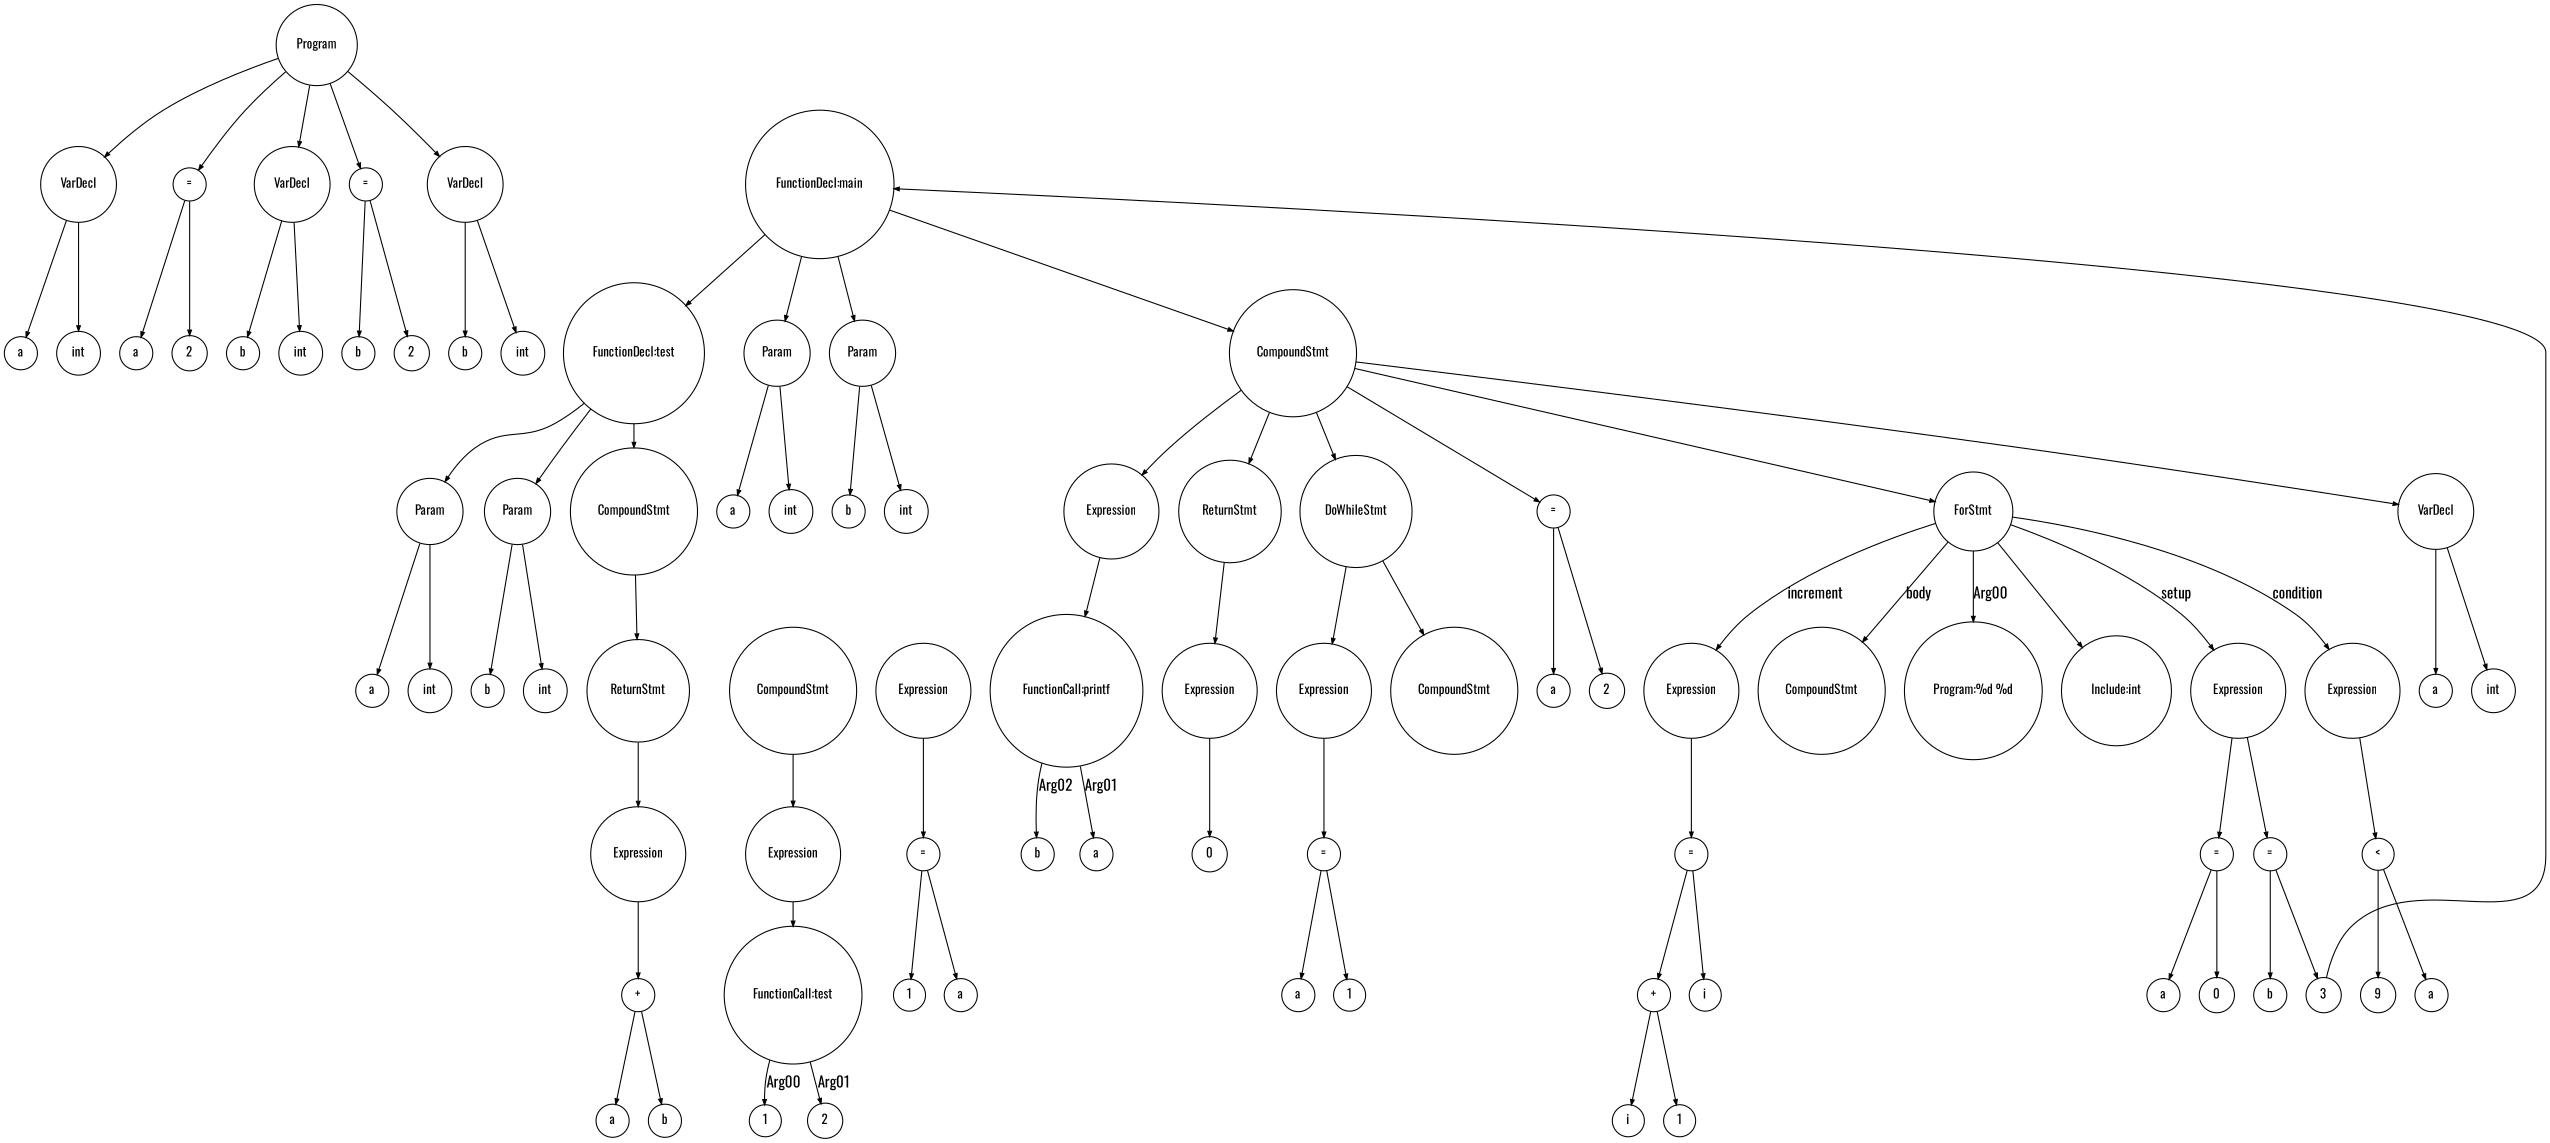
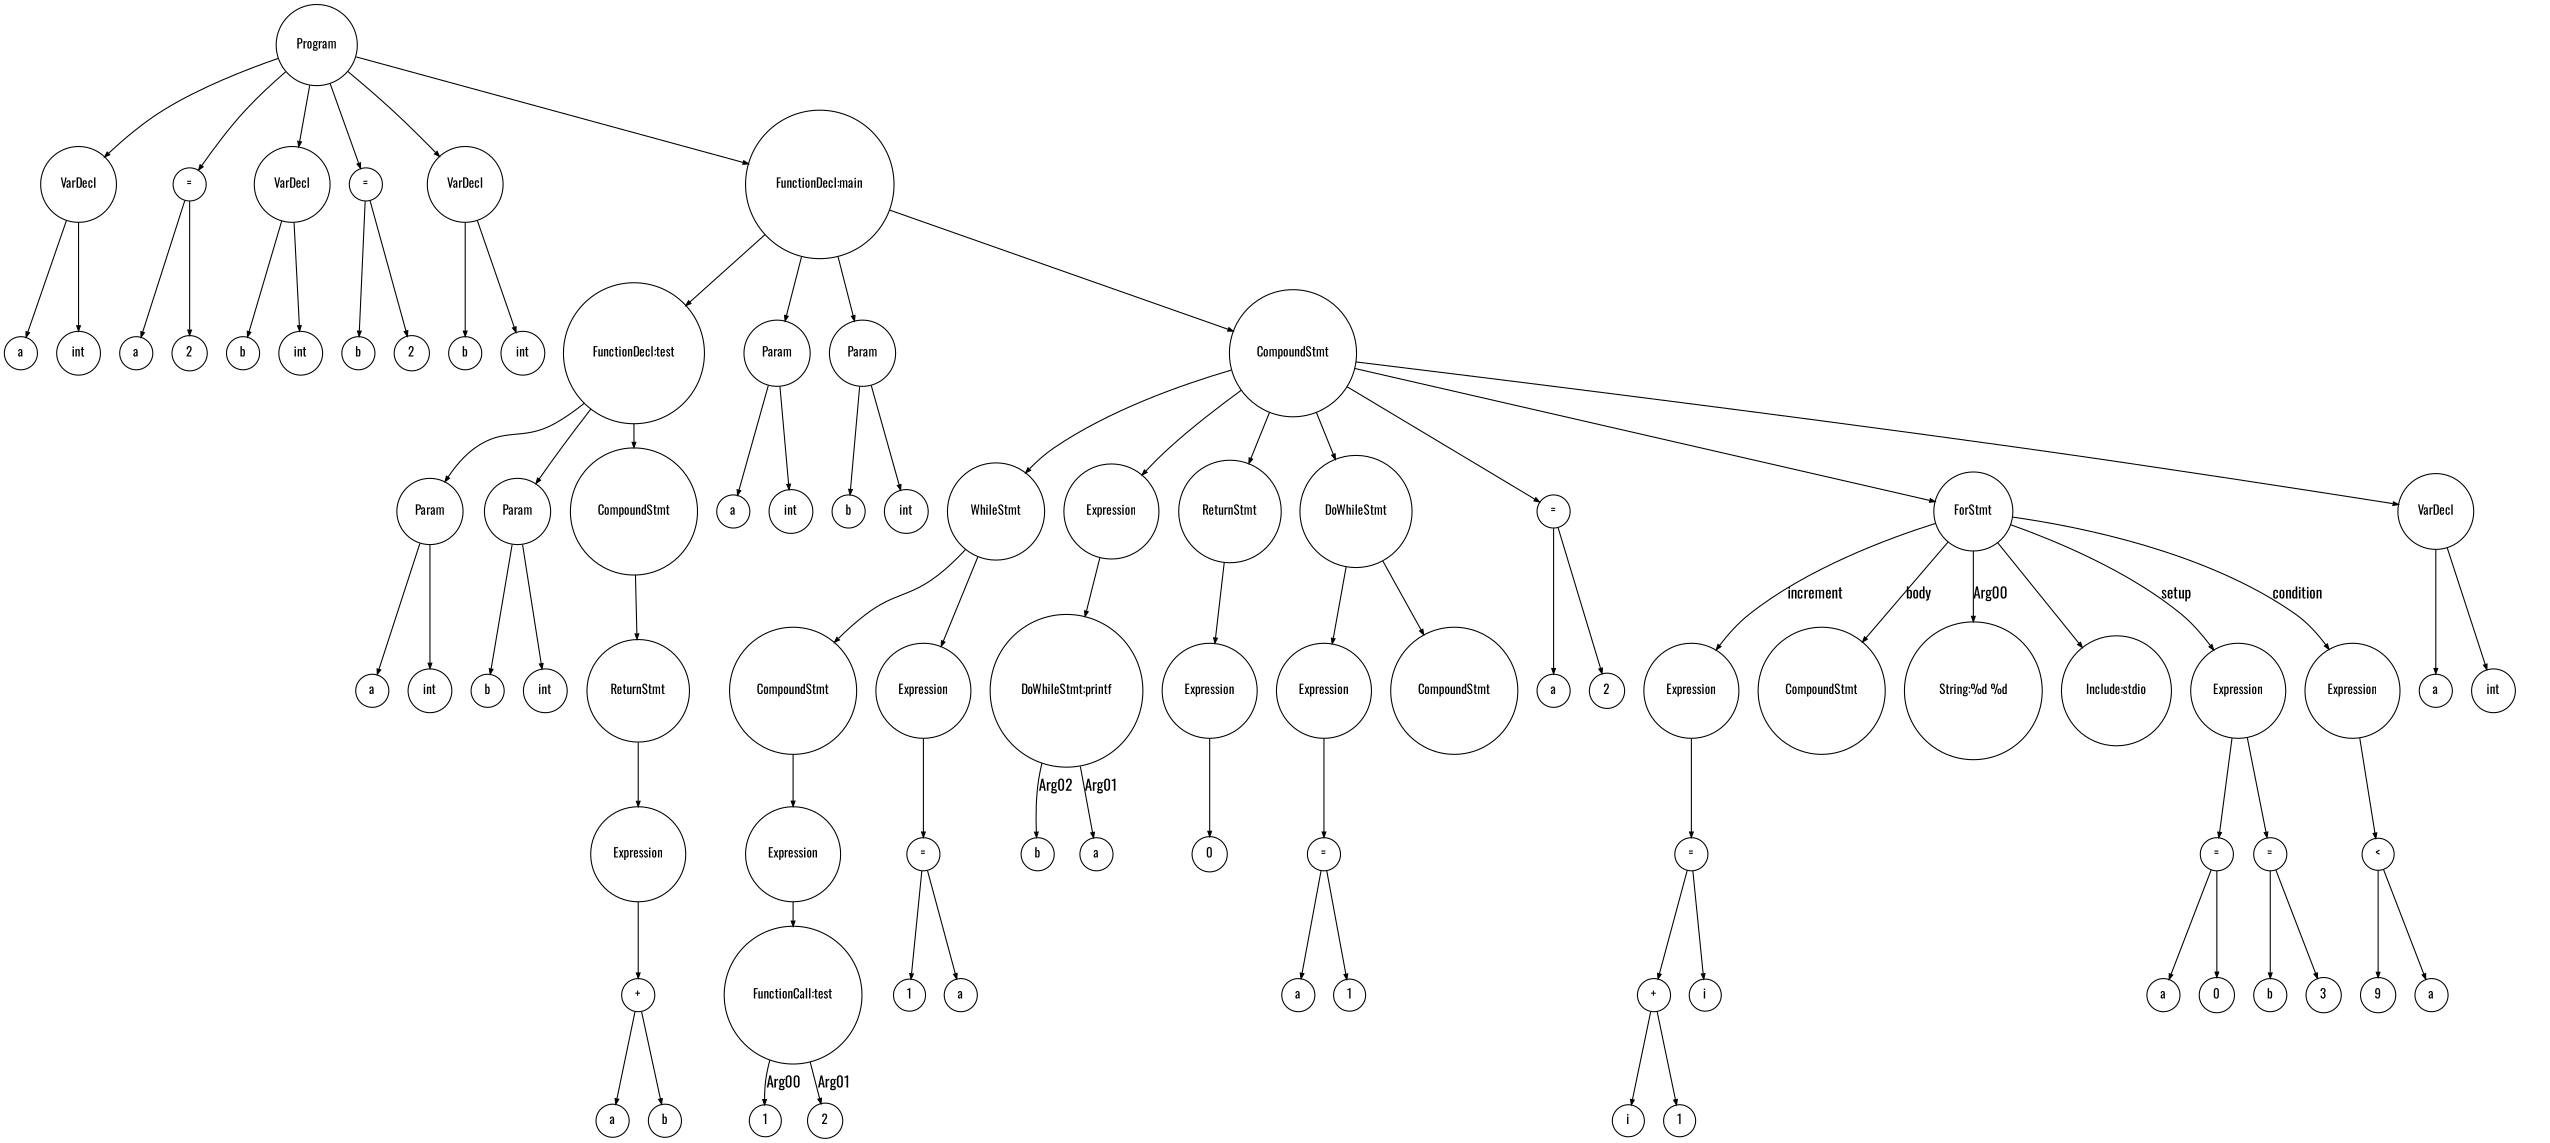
(2122, 269) -> (550, 110)
none -> (996, 511)
(1067, 691) -> (1067, 691)
(1973, 691) -> (1973, 691)
(2116, 691) -> (2116, 691)
